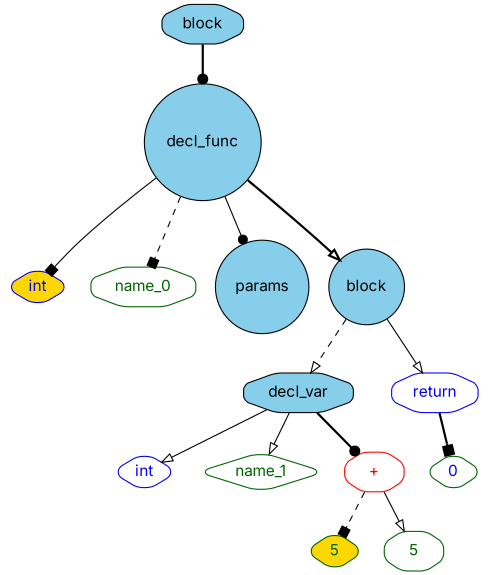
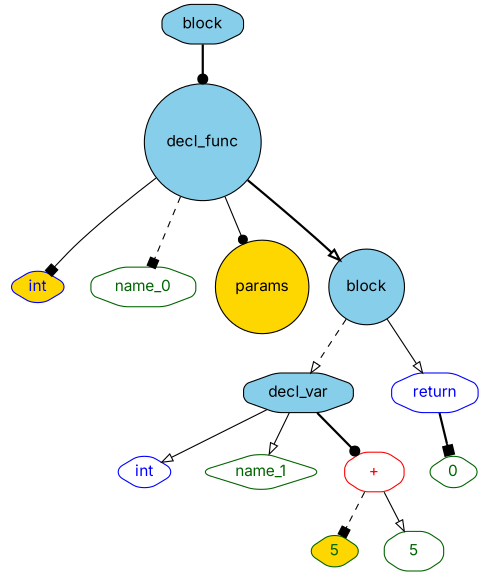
(262, 287) -> (262, 287)
(454, 472) -> (454, 472)
